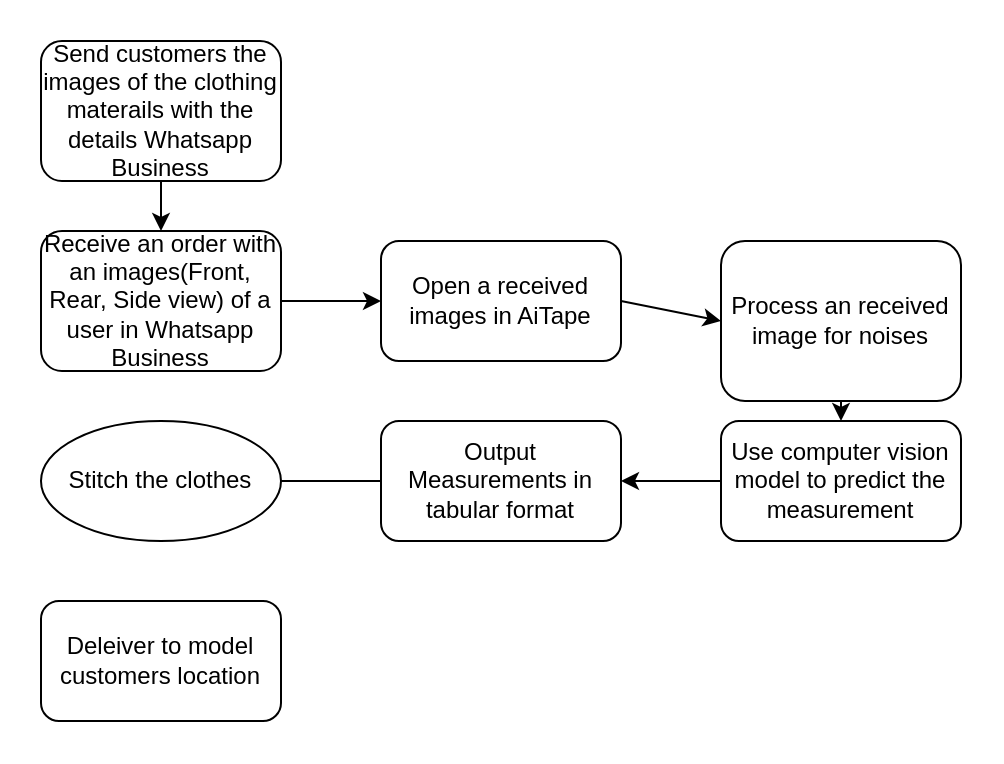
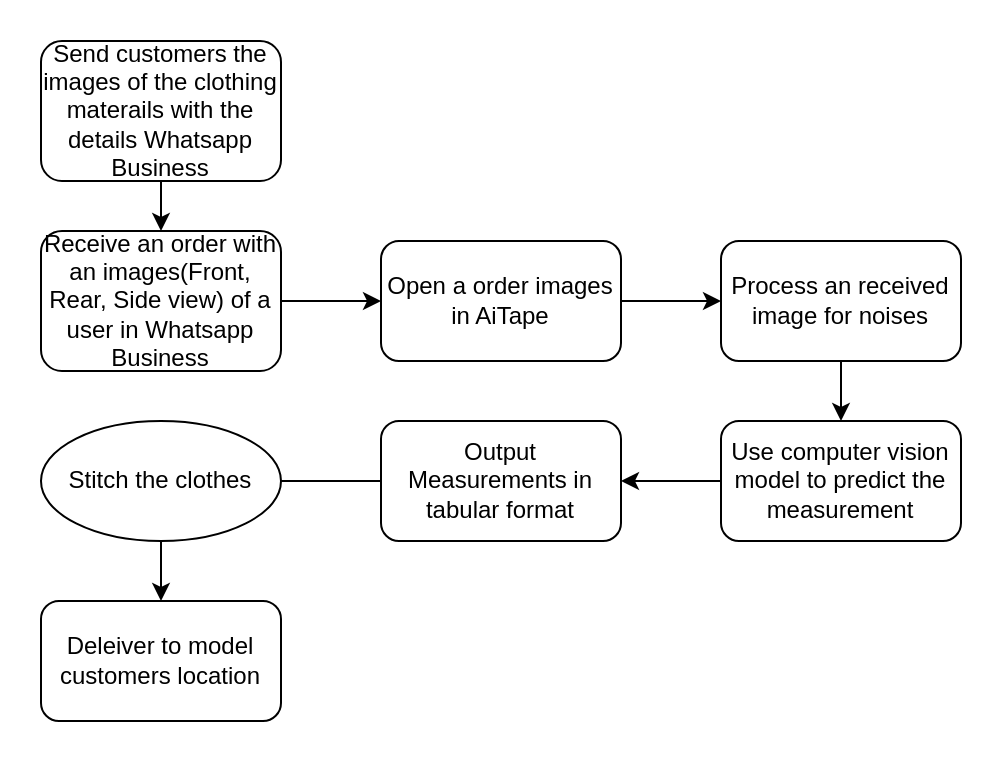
(501, 301) -> (501, 301)
(841, 321) -> (841, 301)
none -> (161, 564)
